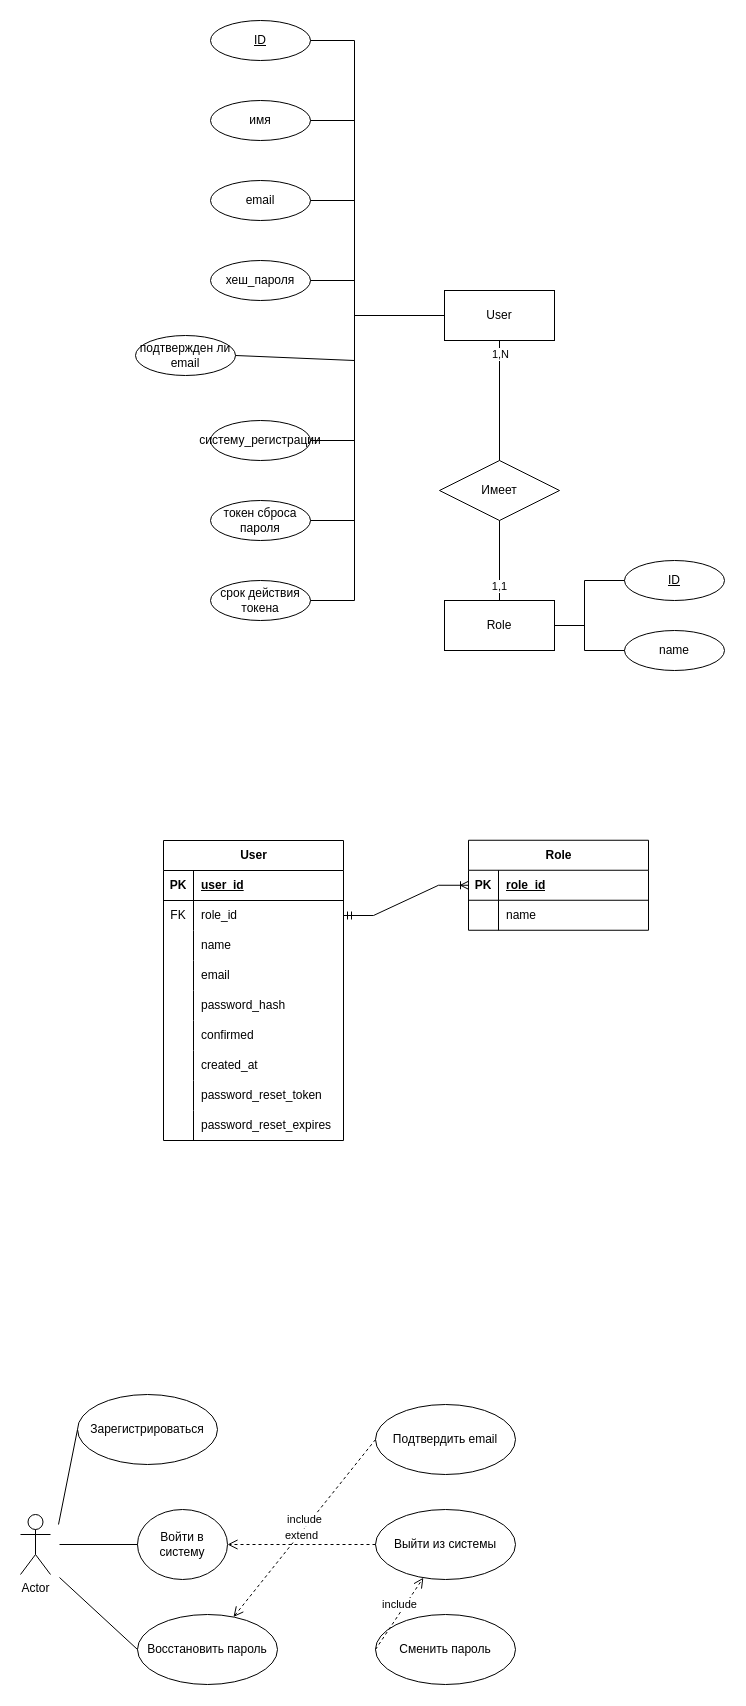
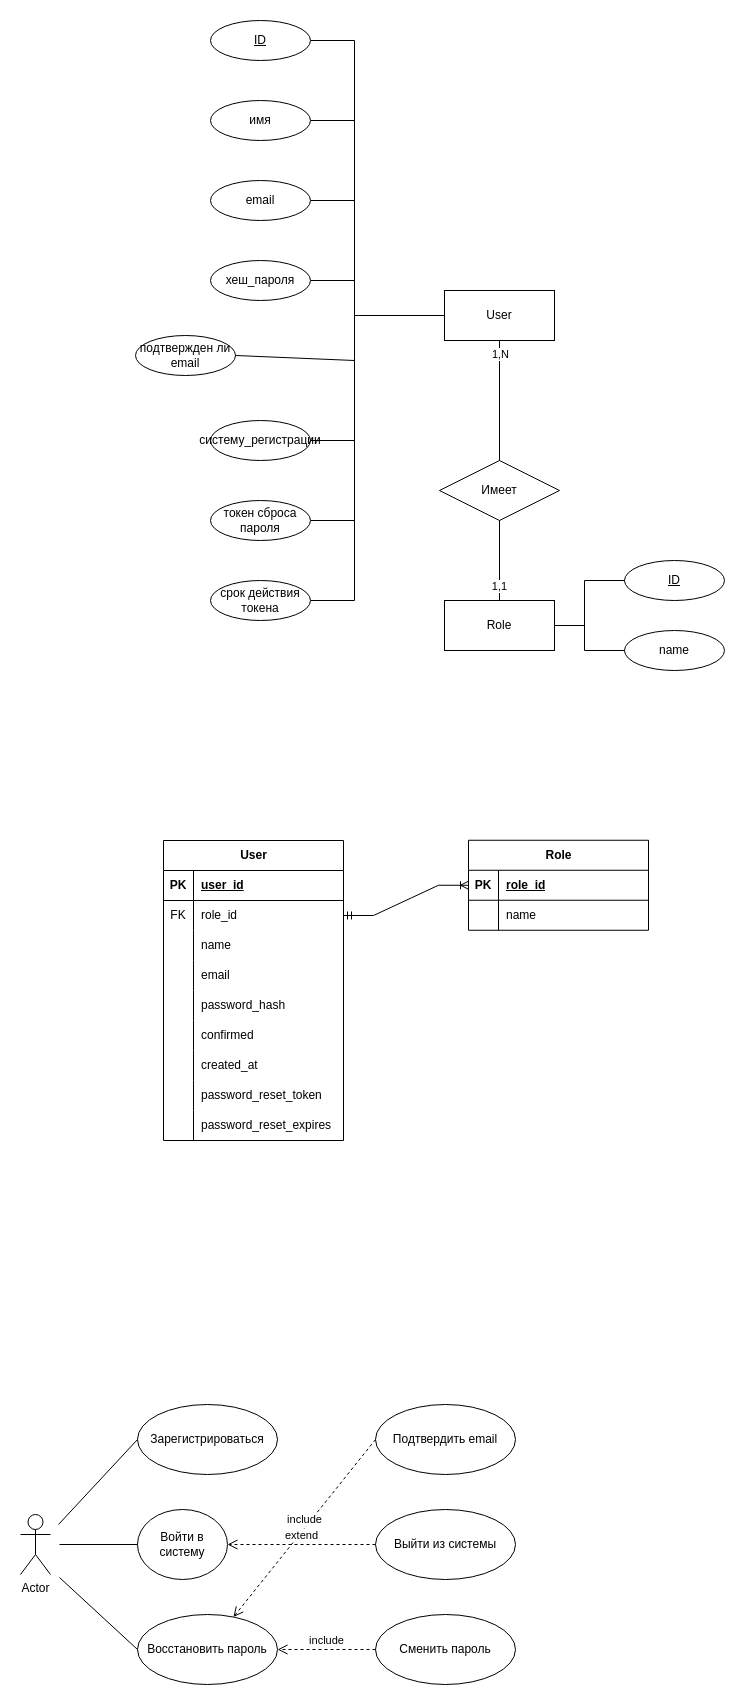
(148, 1430) -> (208, 1440)
(399, 1615) -> (328, 1650)
